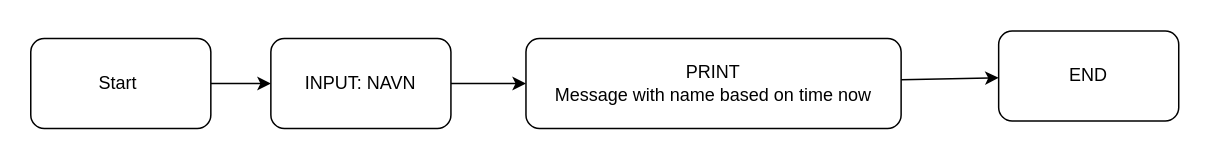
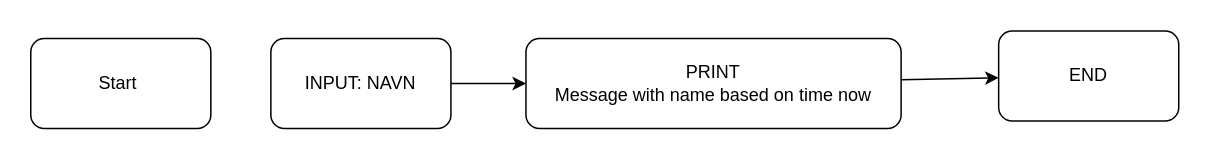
(236, 83) -> none
